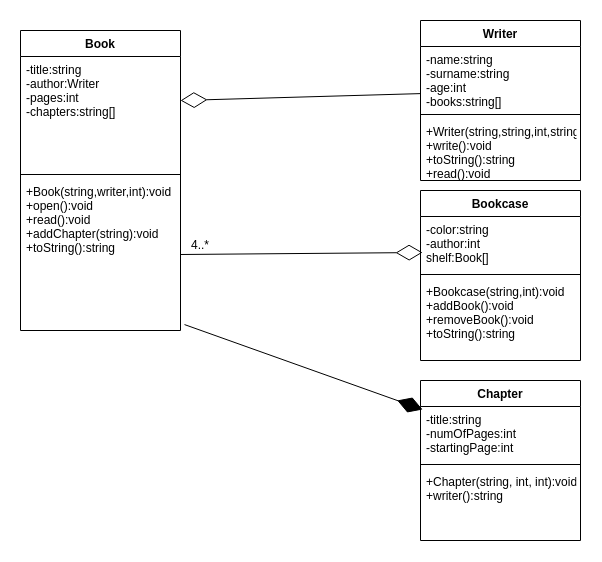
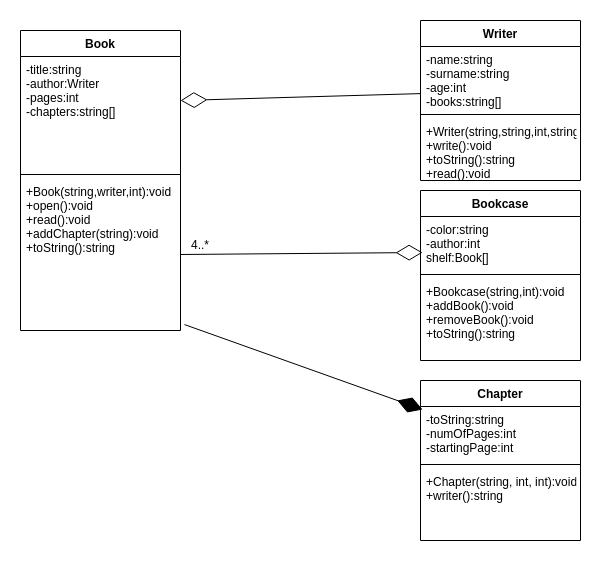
(463, 420) -> (475, 420)
